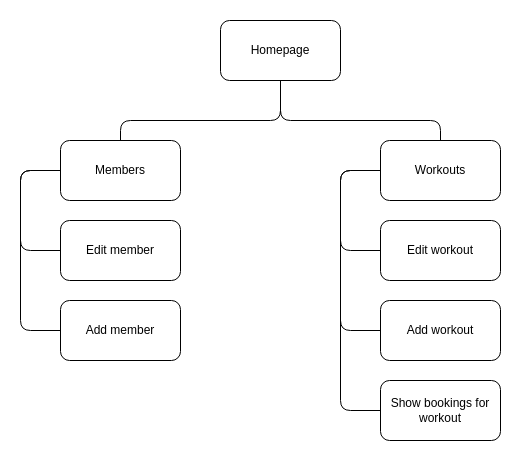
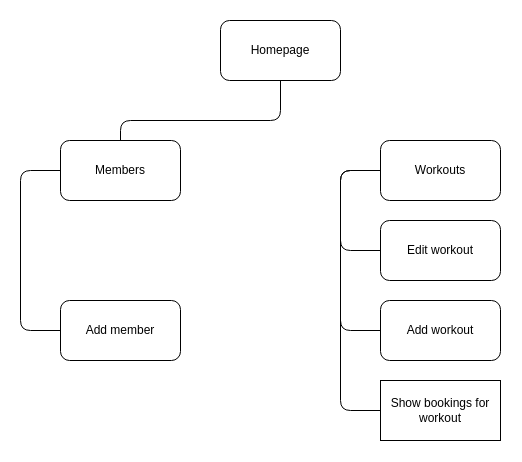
(368, 121) -> none
(43, 251) -> none
(121, 251) -> none
(441, 411) -> (441, 411)
